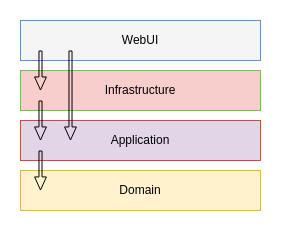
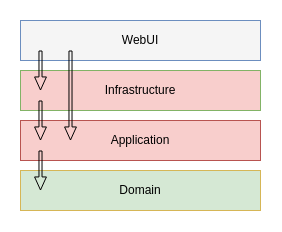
(141, 141) -> (141, 141)
(141, 191) -> (141, 191)
